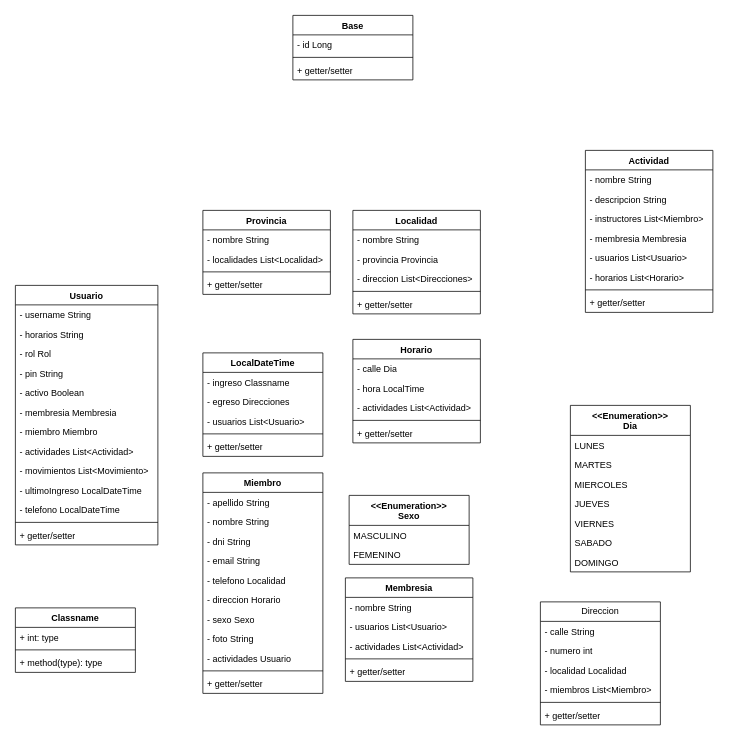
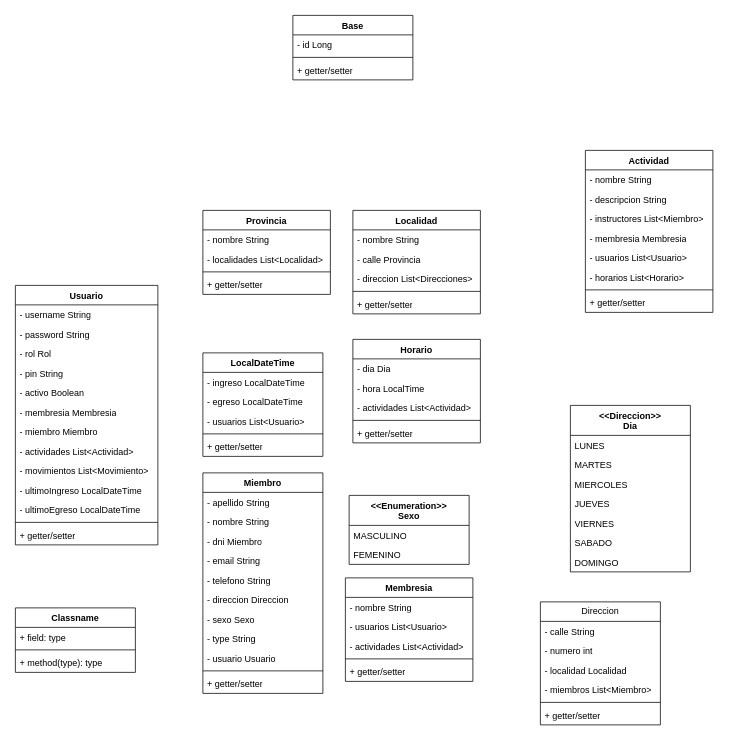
(403, 260) -> (393, 260)
(58, 335) -> (59, 335)
(379, 370) -> (375, 370)
(251, 383) -> (259, 383)
(253, 403) -> (258, 403)
(630, 421) -> (630, 421)
(75, 511) -> (83, 511)
(233, 542) -> (235, 542)
(252, 581) -> (246, 581)
(249, 601) -> (253, 601)
(43, 638) -> (47, 638)
(237, 640) -> (237, 640)
(254, 659) -> (246, 659)
